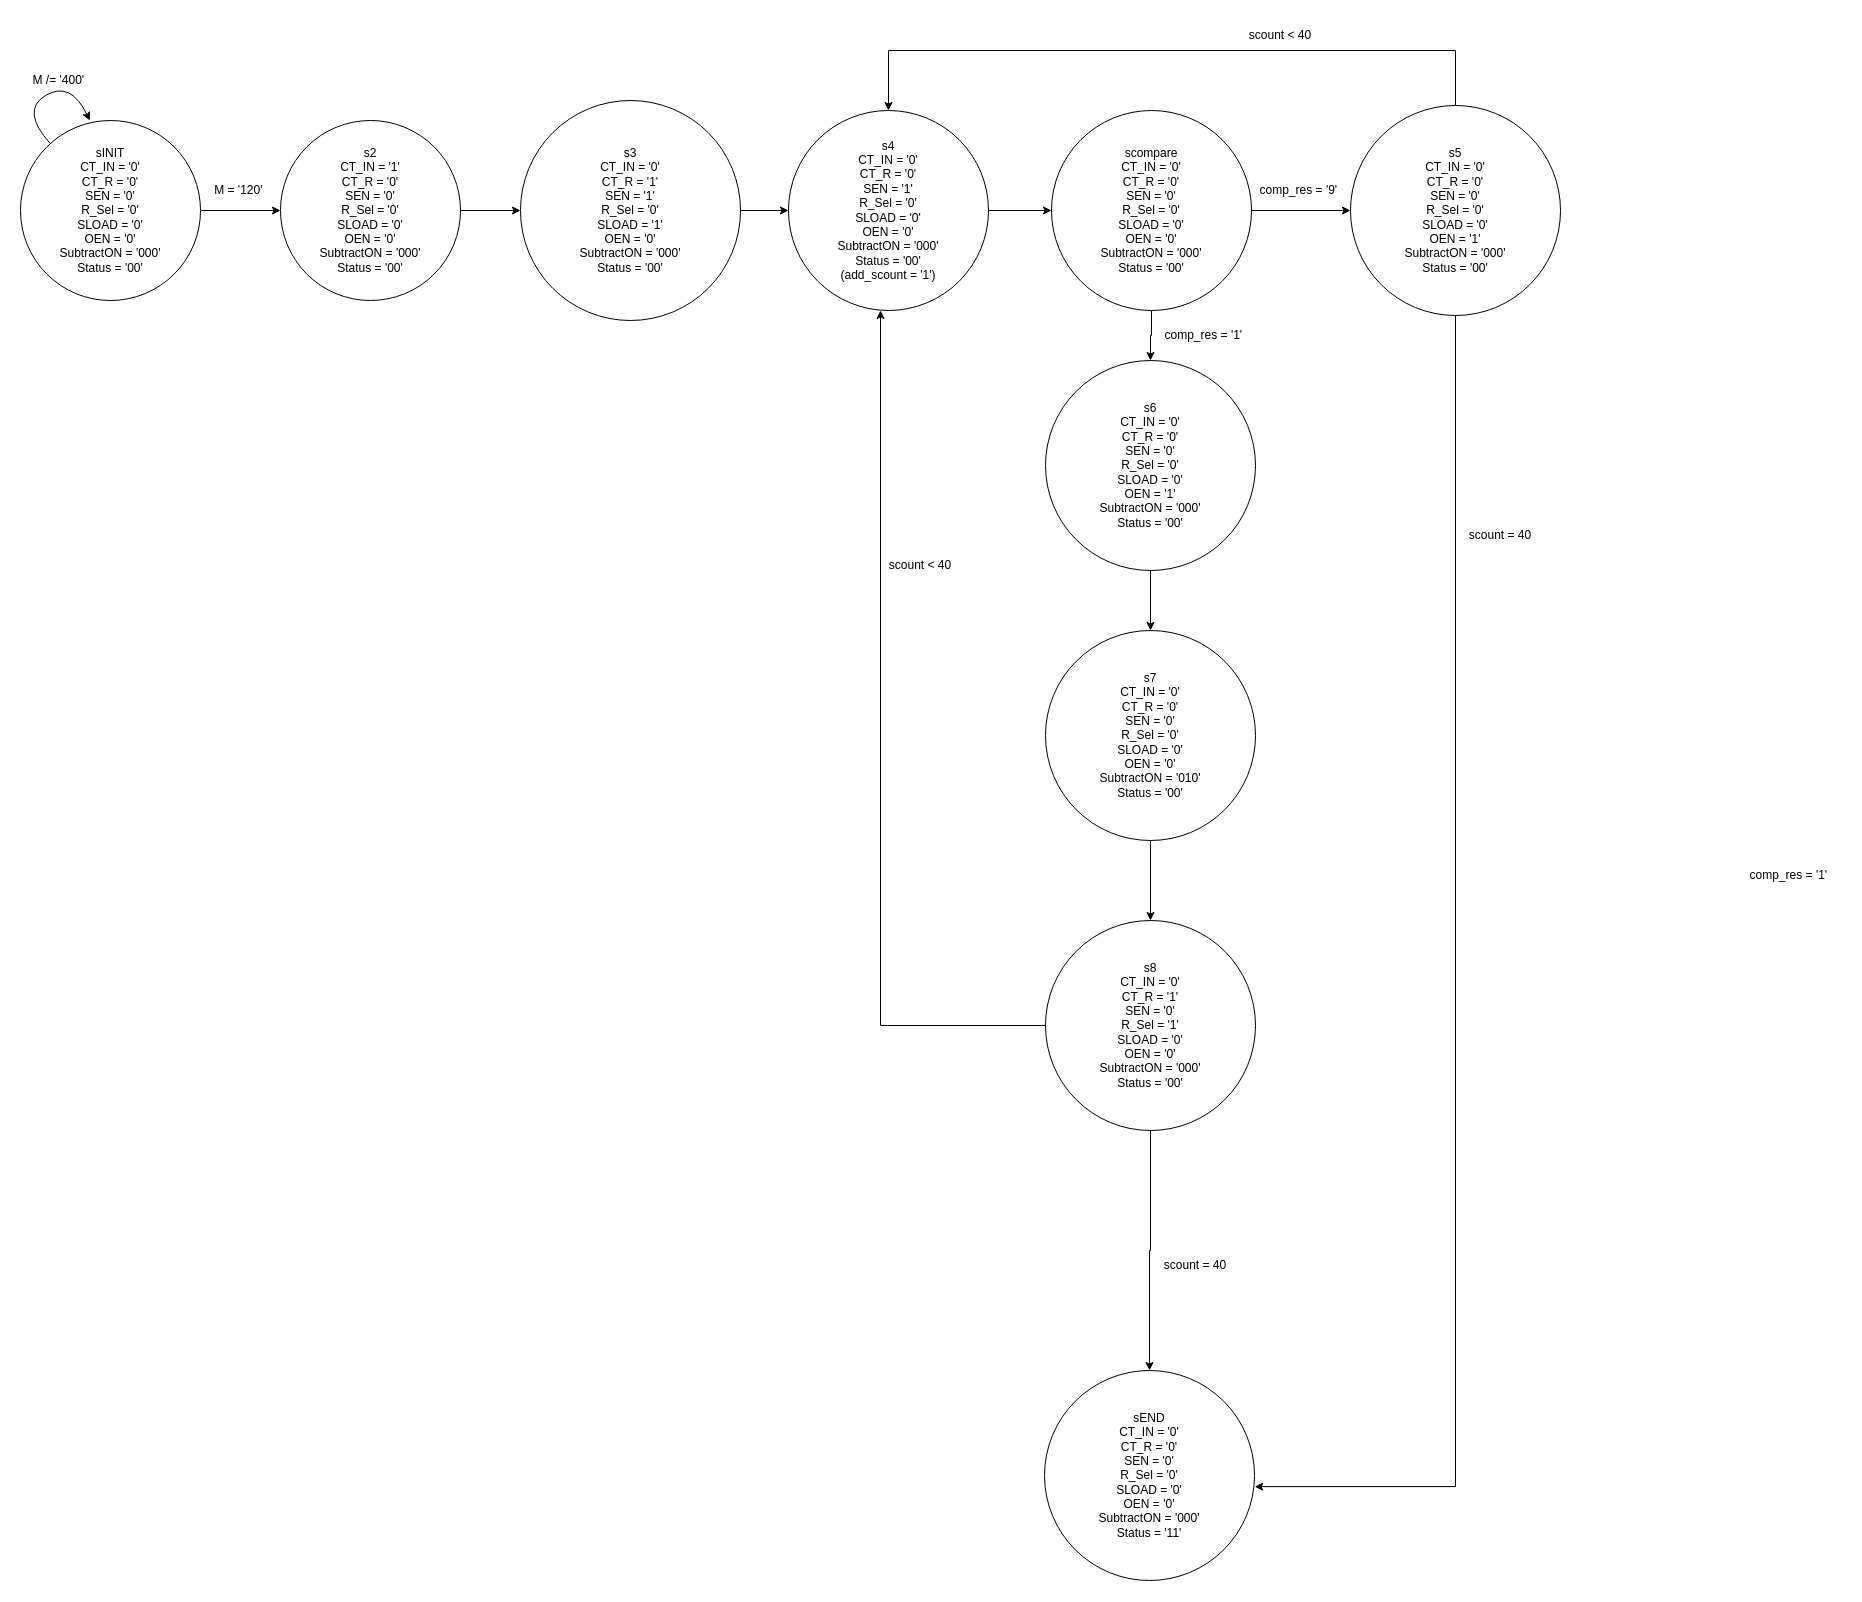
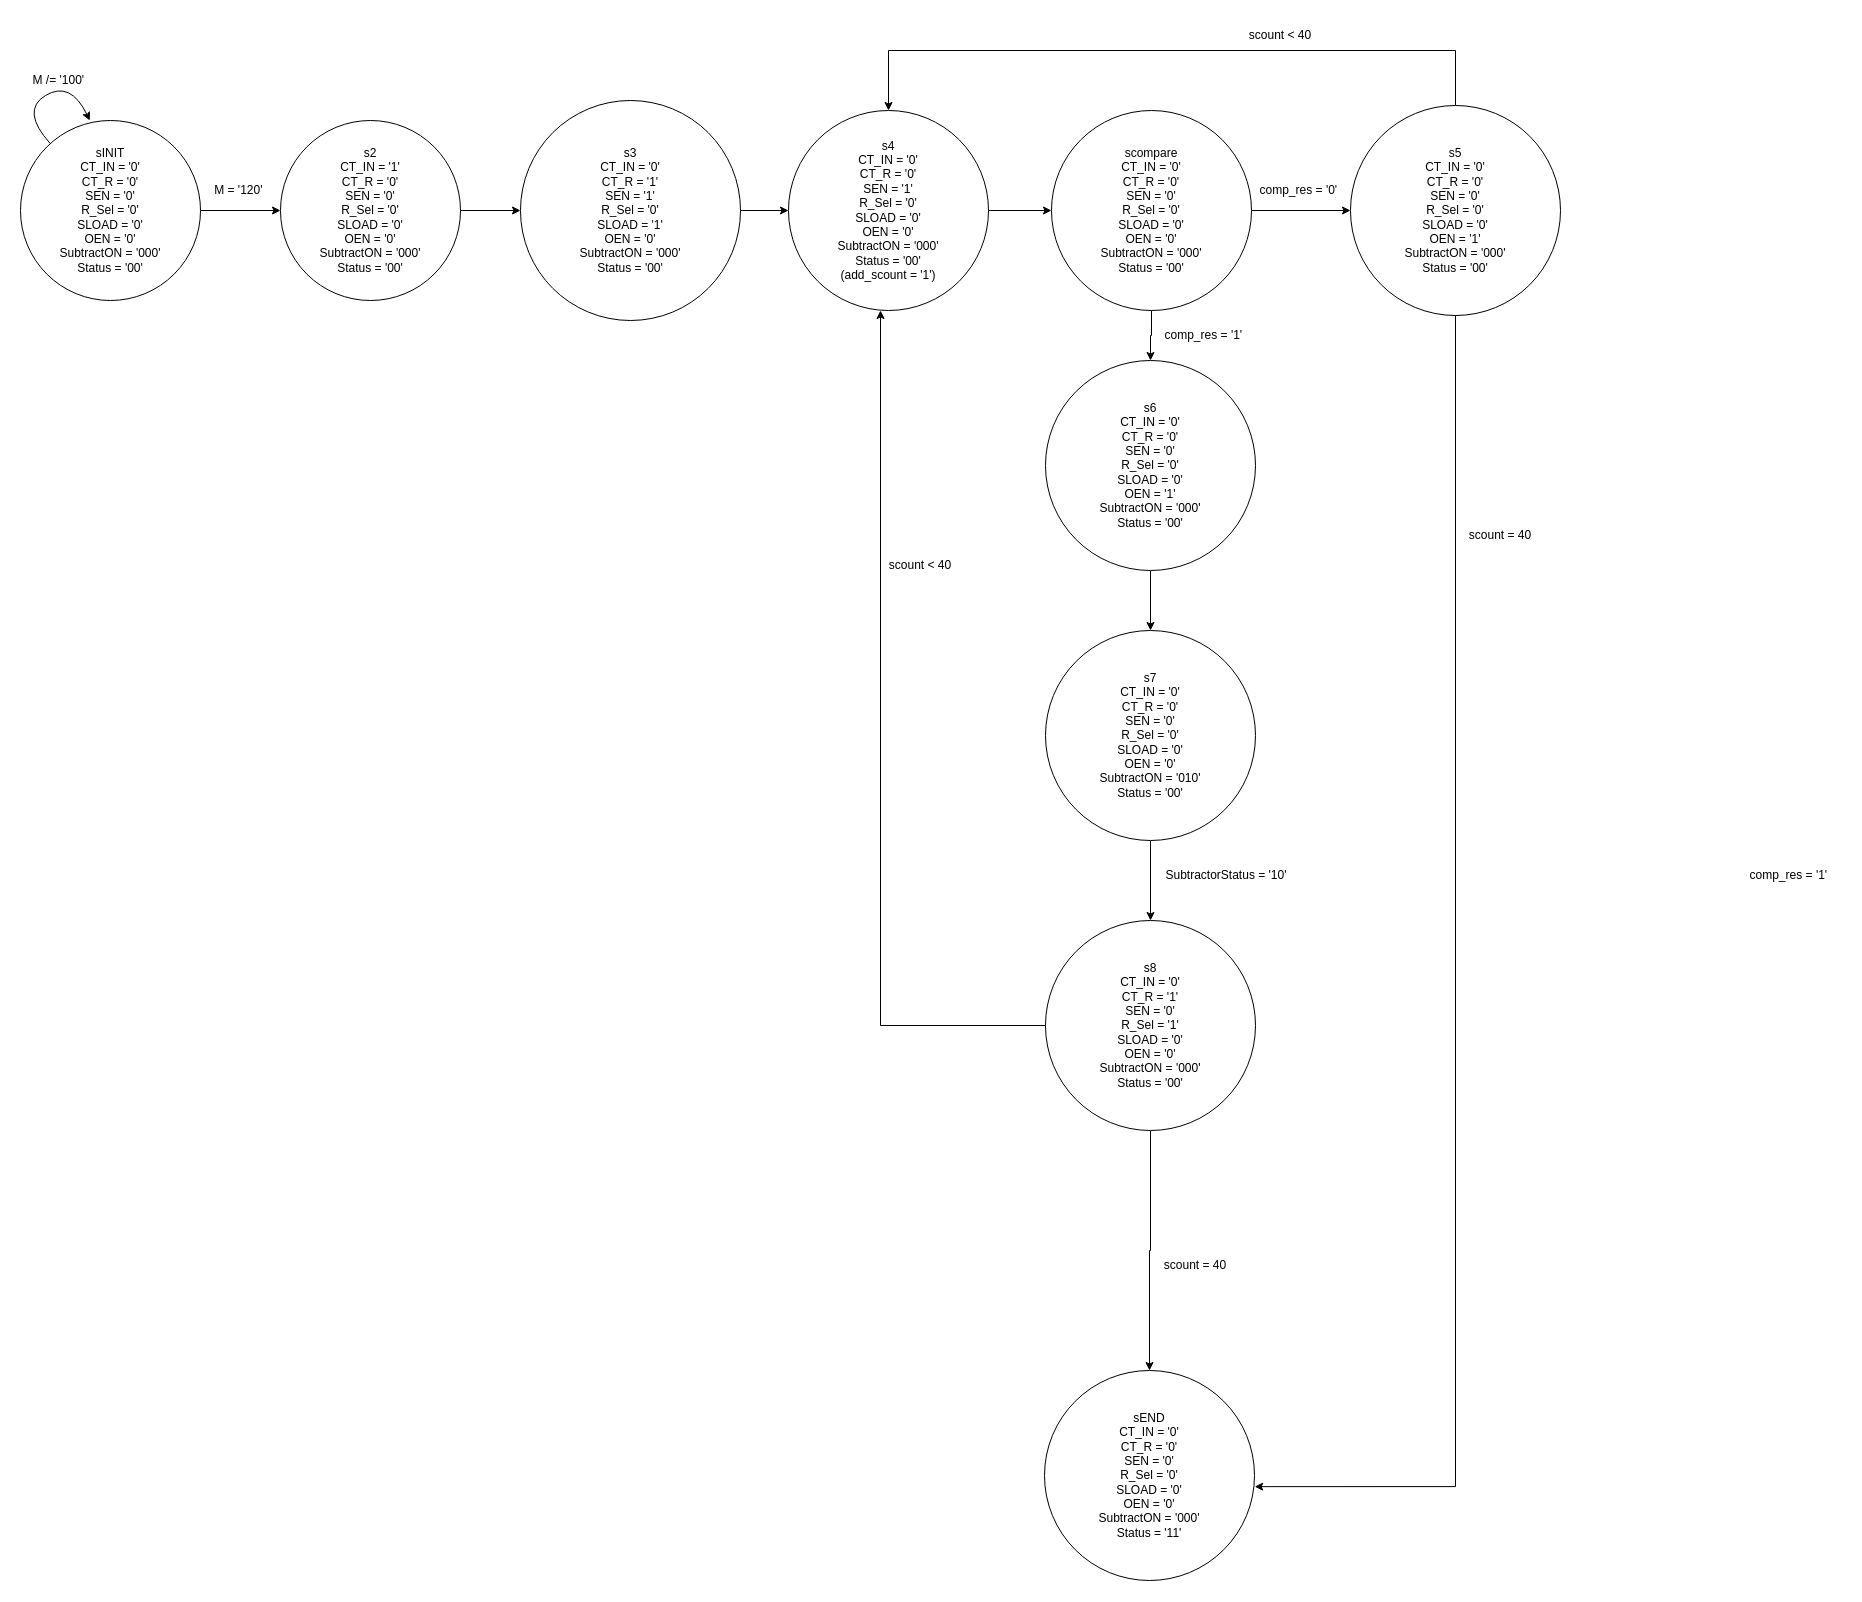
(61, 81) -> (61, 81)
(1301, 191) -> (1301, 191)
none -> (1227, 876)
